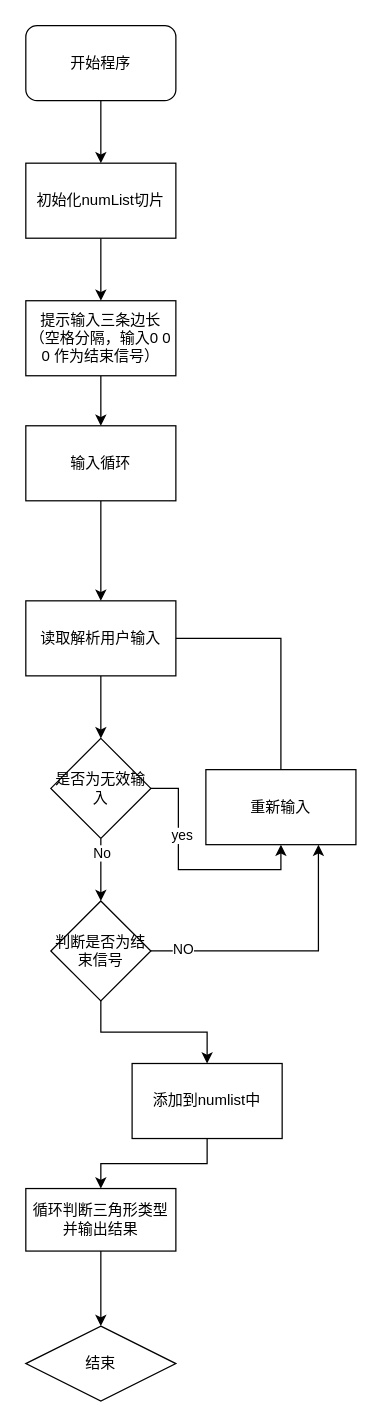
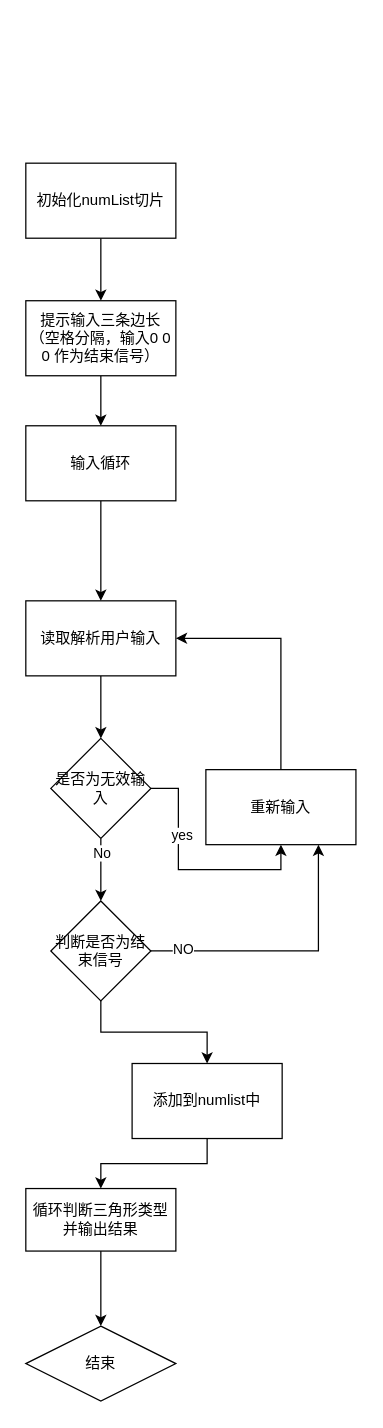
(101, 63) -> none
(101, 128) -> none
(182, 638) -> (186, 638)
